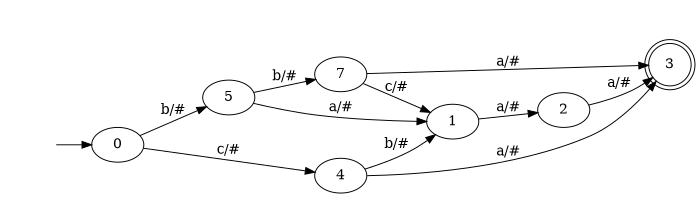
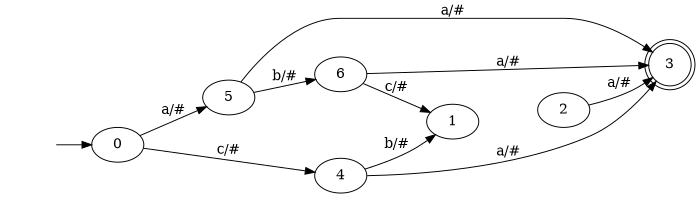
(341, 74) -> (341, 74)
(173, 111) -> (173, 111)
(503, 116) -> none
(335, 117) -> (435, 18)
